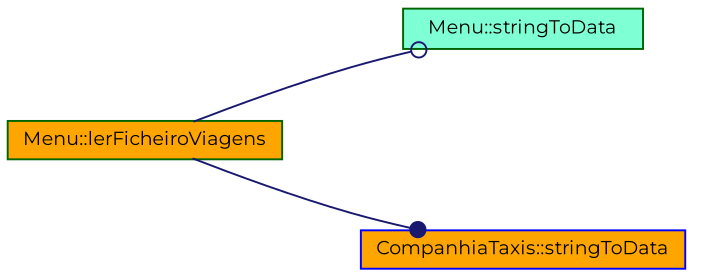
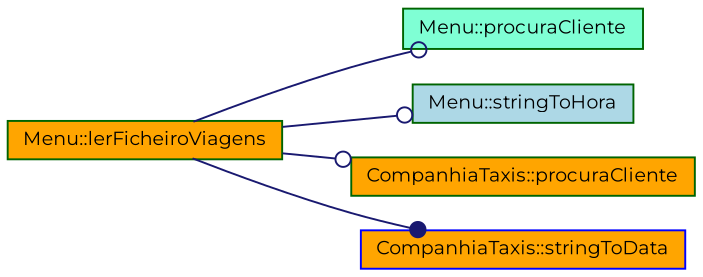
(523, 29) -> (523, 29)
none -> (523, 104)
none -> (523, 177)
